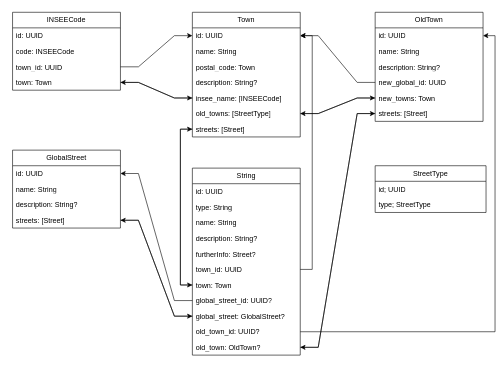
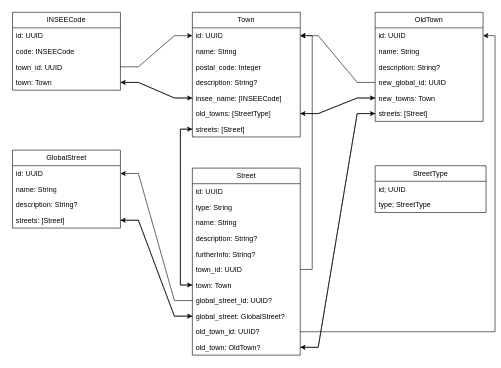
(227, 68) -> (233, 68)
(246, 176) -> (246, 176)
(234, 255) -> (233, 255)
